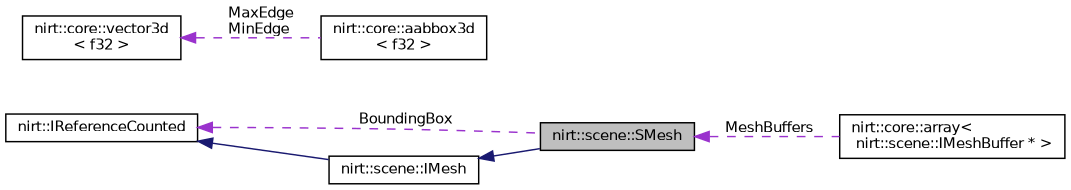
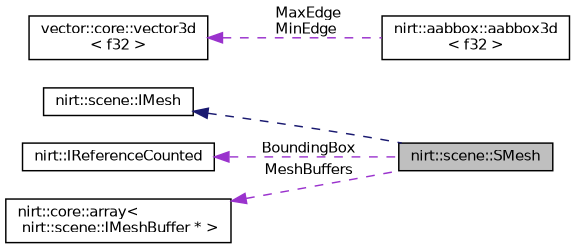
(102, 38) -> (118, 38)
(404, 38) -> (476, 38)
(775, 137) -> (323, 185)
(271, 151) -> none
(517, 152) -> (305, 127)
